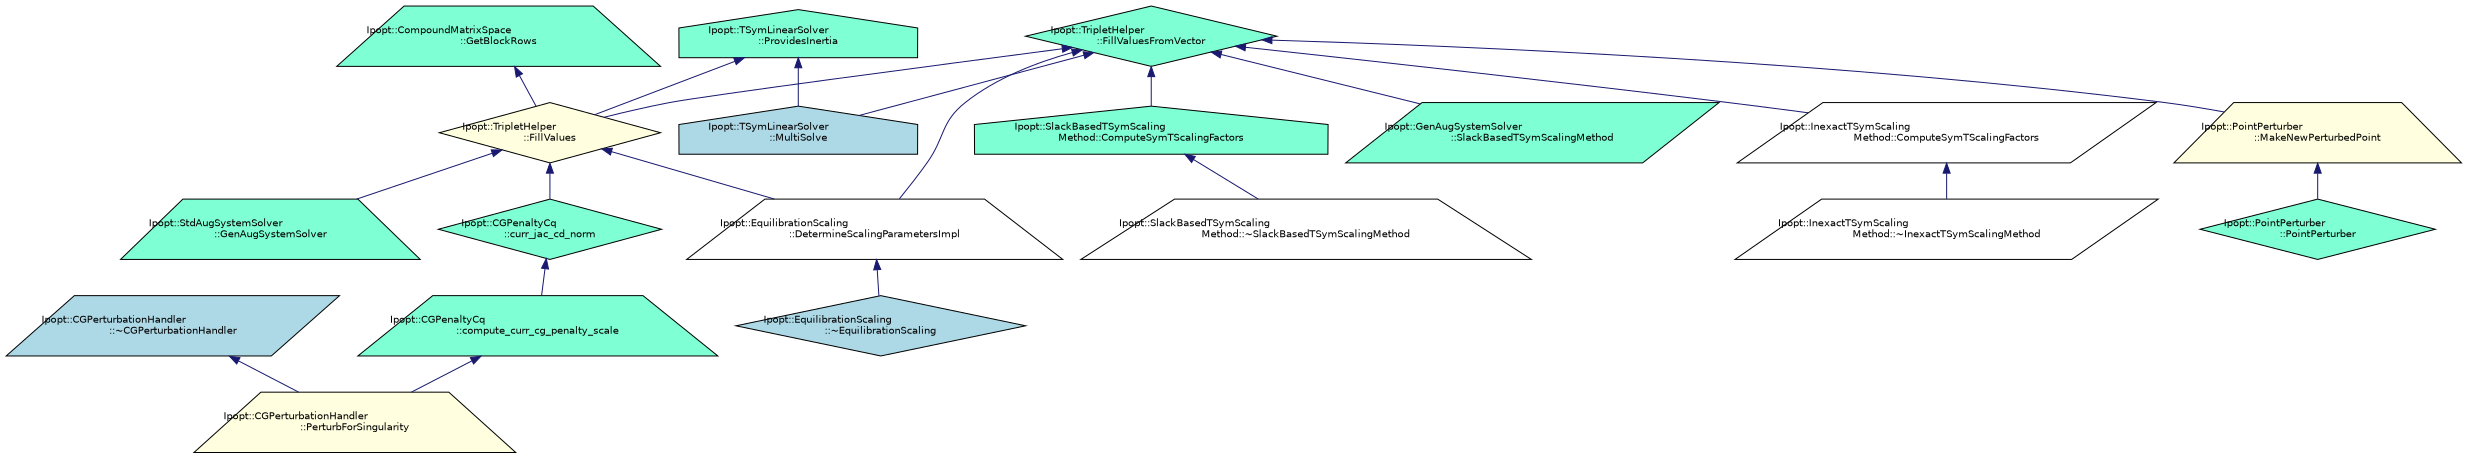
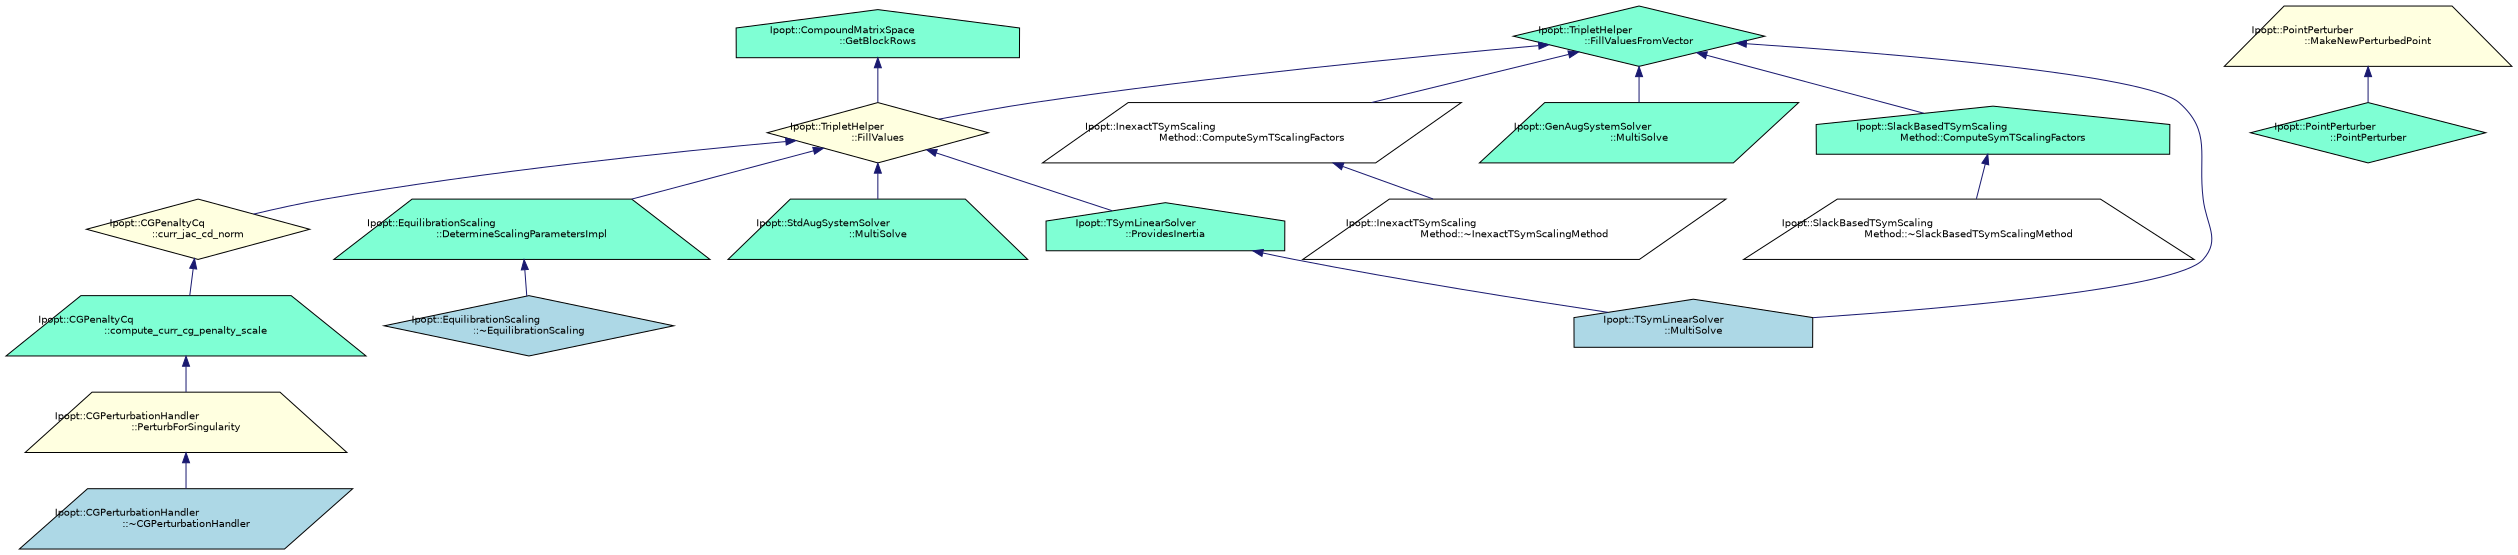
(499, 36) -> (878, 36)
(1749, 64) -> none
(665, 88) -> (1024, 182)
(966, 102) -> none
(1532, 133) -> (1639, 133)
(270, 229) -> (878, 229)
(550, 229) -> (198, 229)
(875, 229) -> (522, 229)
(268, 376) -> (186, 476)
